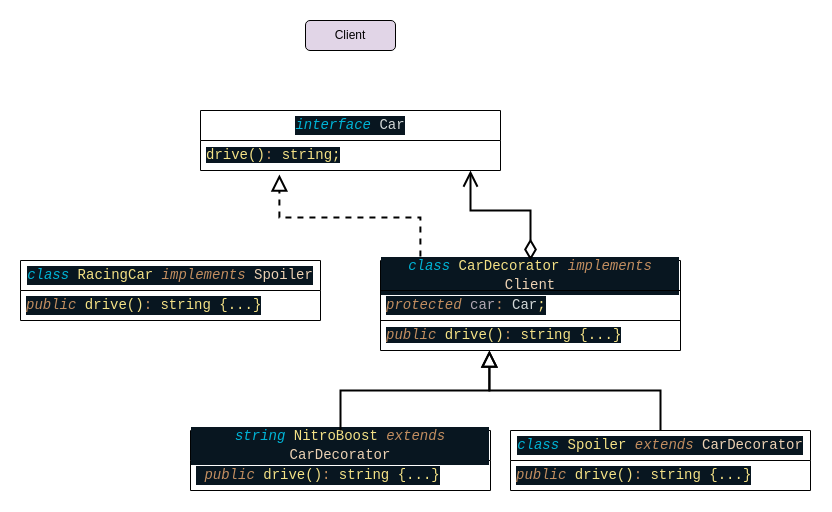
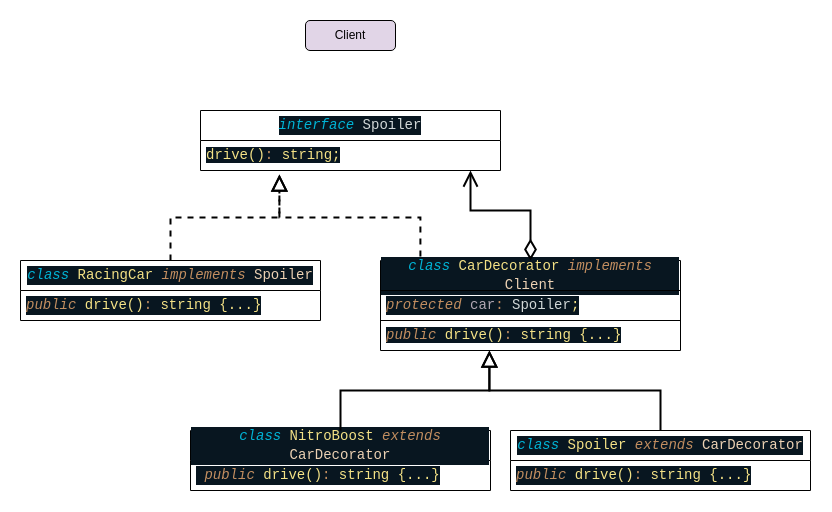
(351, 126) -> (351, 126)
none -> (203, 218)
(444, 306) -> (454, 306)
(341, 446) -> (341, 446)
